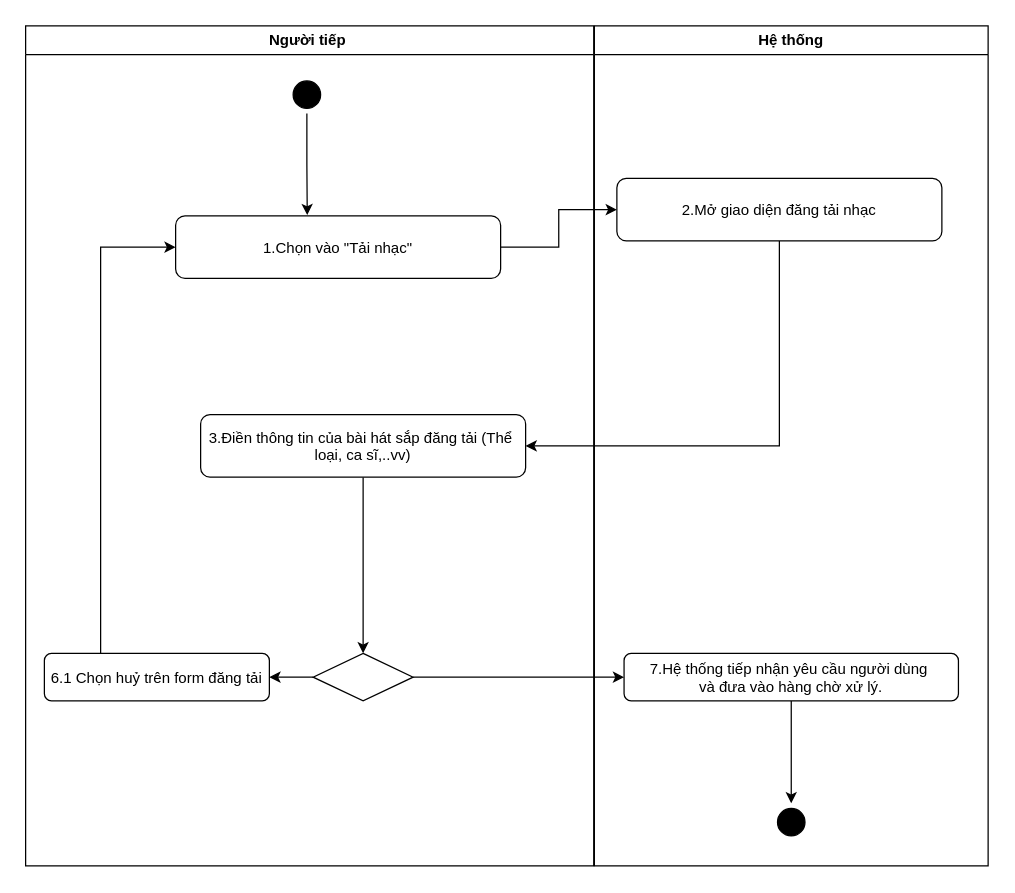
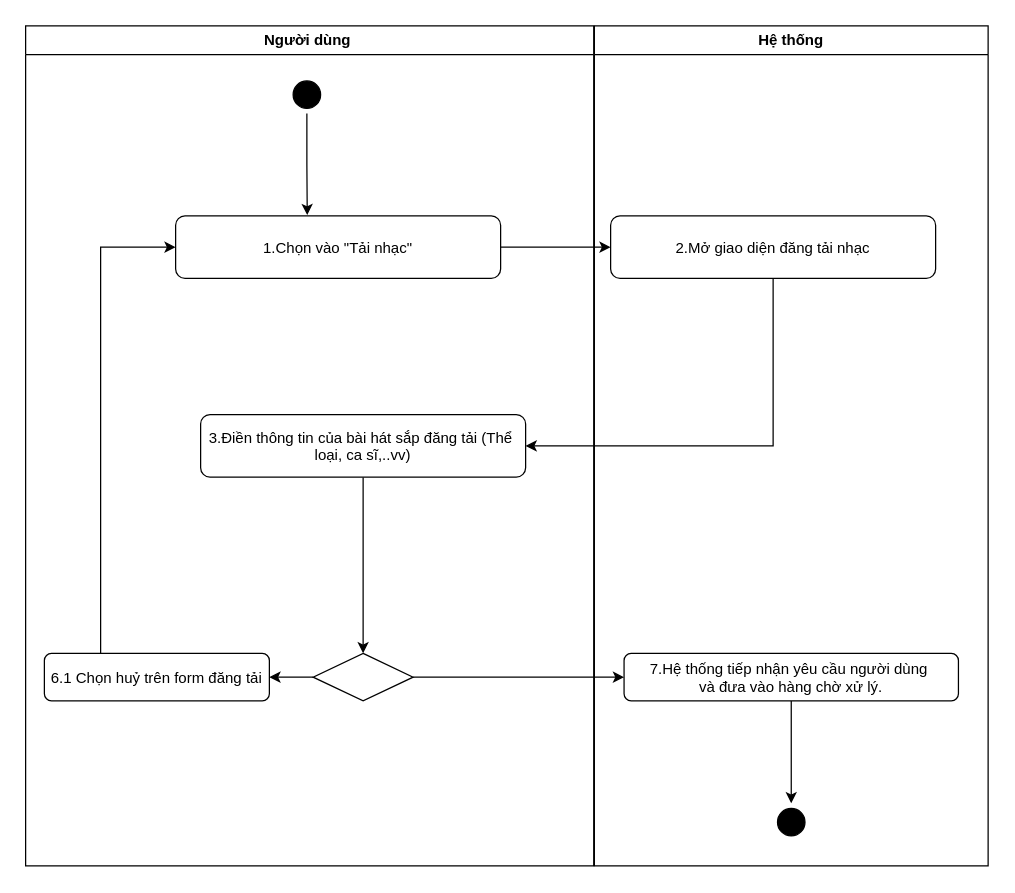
(310, 41) -> (310, 41)
(779, 209) -> (773, 247)
